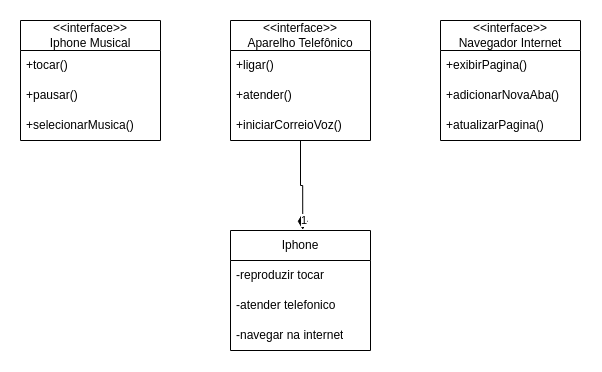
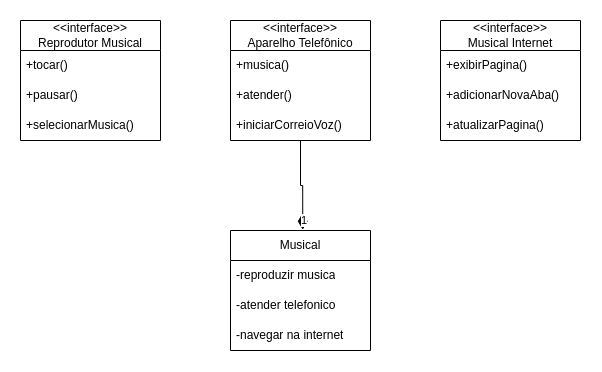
(91, 36) -> (91, 36)
(511, 36) -> (511, 36)
(260, 66) -> (265, 66)
(301, 246) -> (301, 246)
(291, 276) -> (292, 276)
